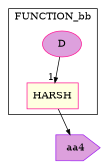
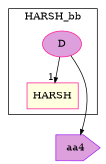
(53, 17) -> (53, 17)
(63, 120) -> (87, 91)
